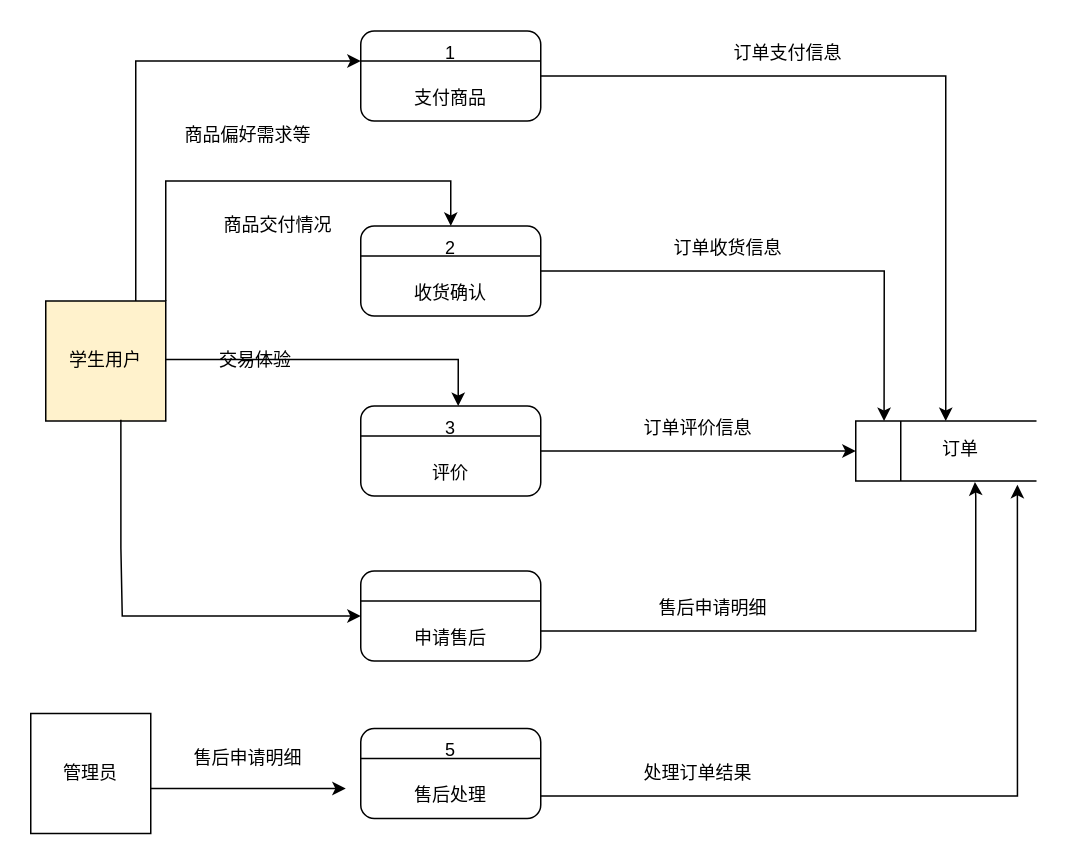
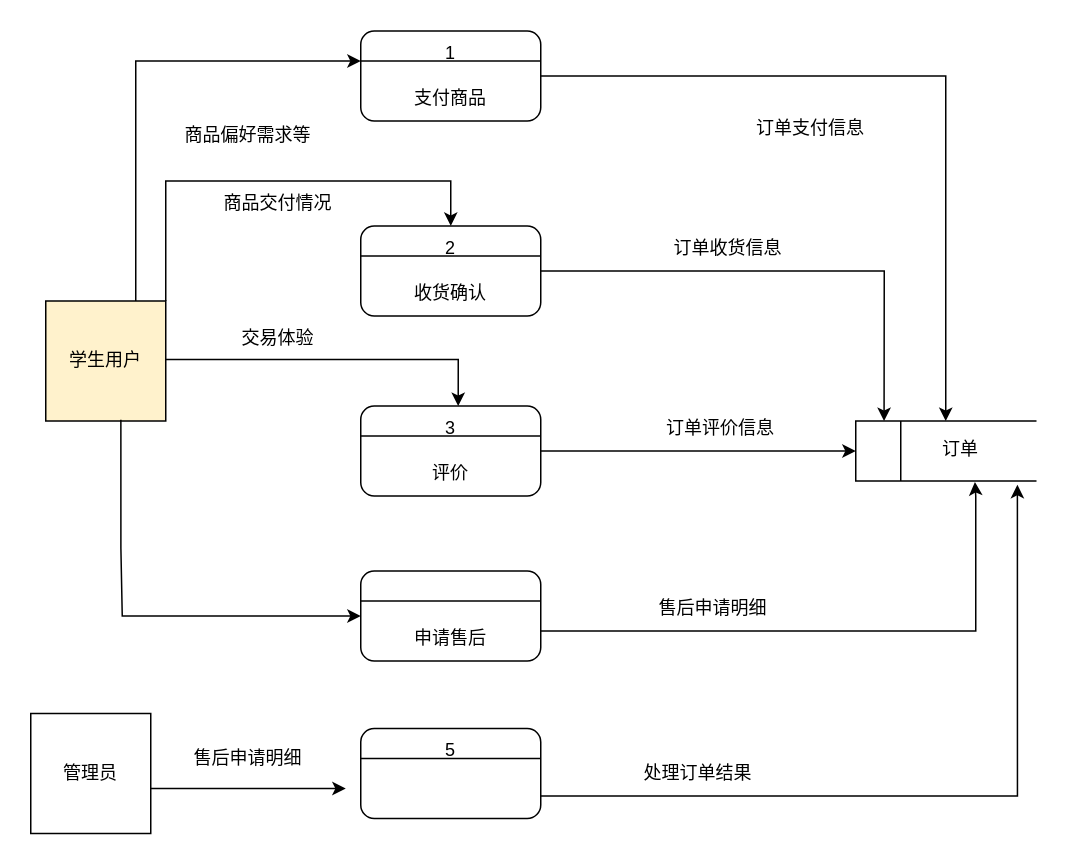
(788, 53) -> (811, 128)
(278, 226) -> (278, 203)
(256, 361) -> (278, 338)
(698, 428) -> (721, 428)
(451, 796) -> none
